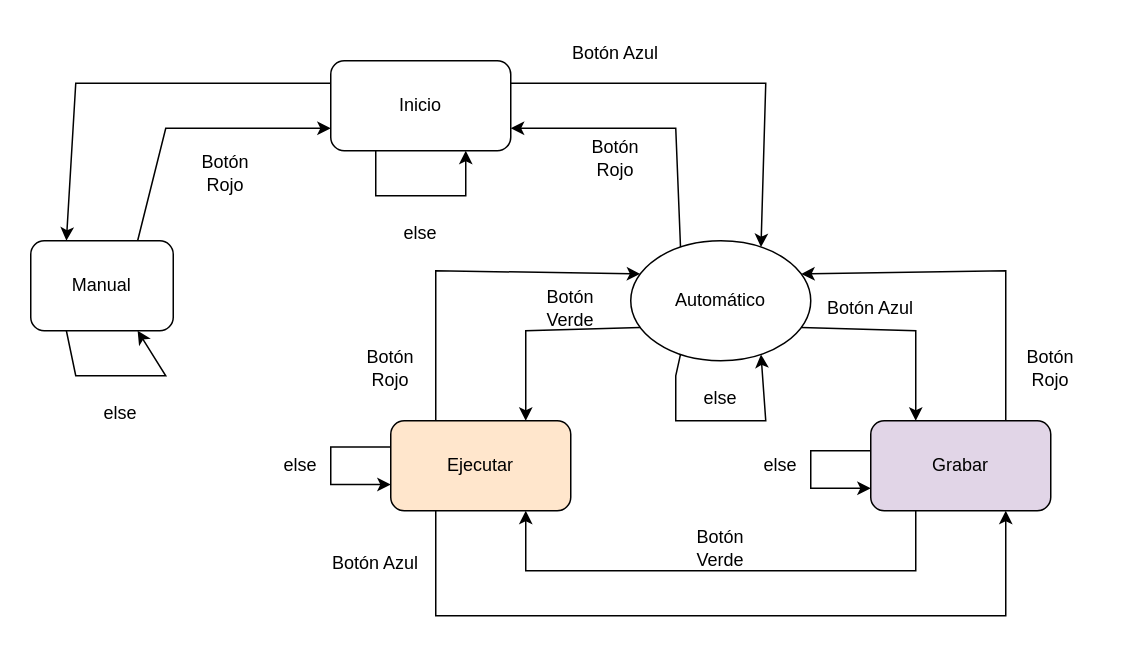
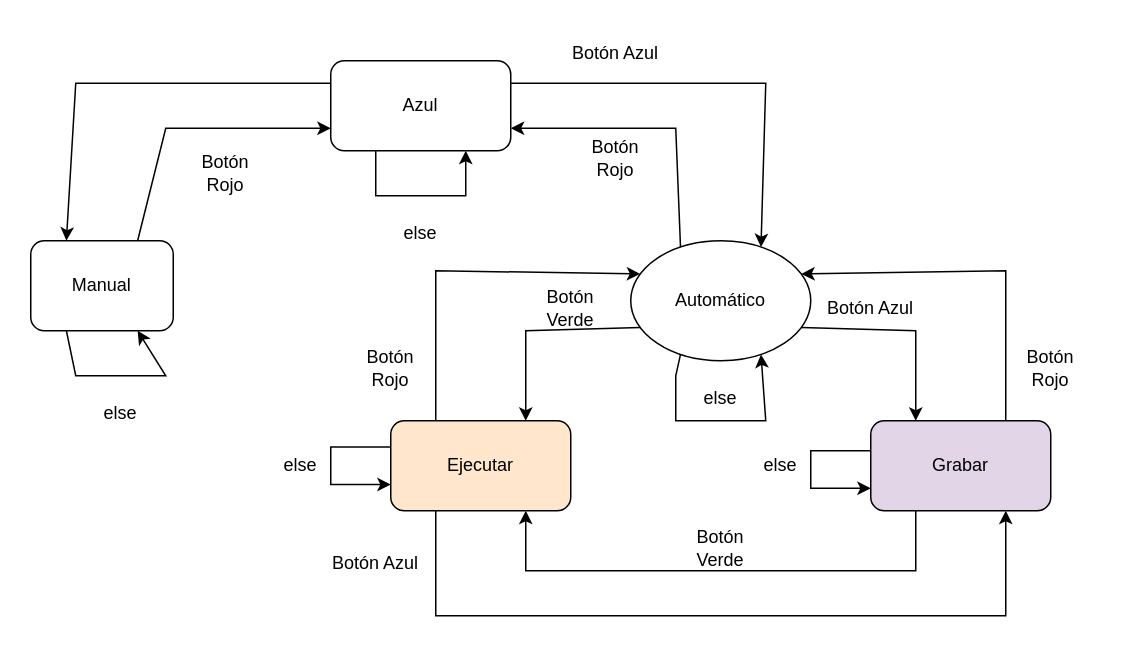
(421, 106) -> (421, 106)
